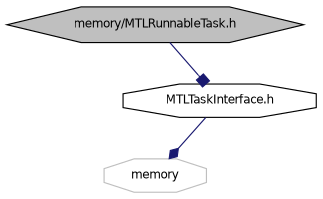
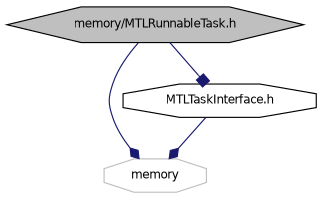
none -> (110, 94)
